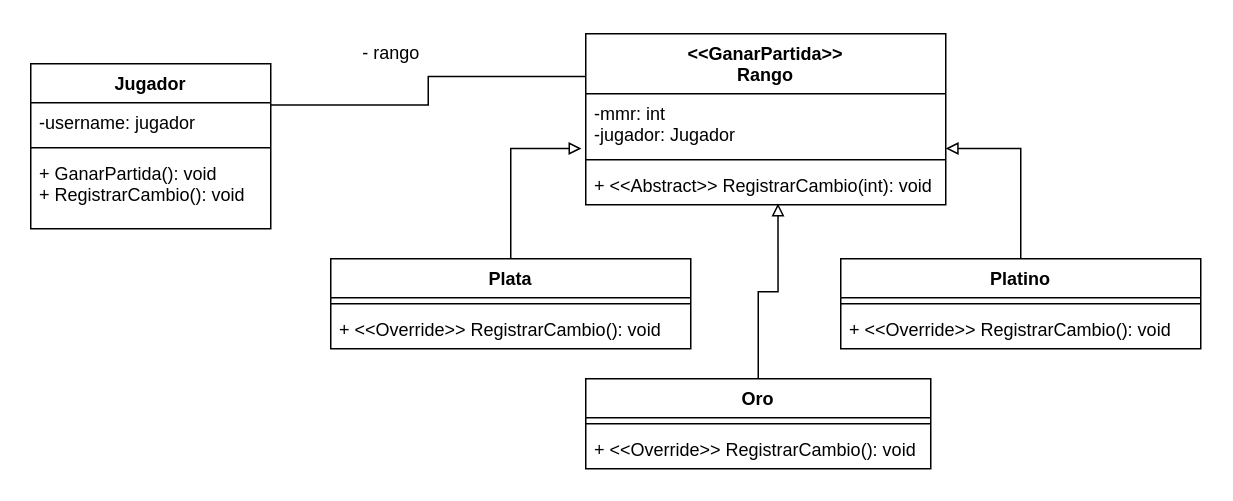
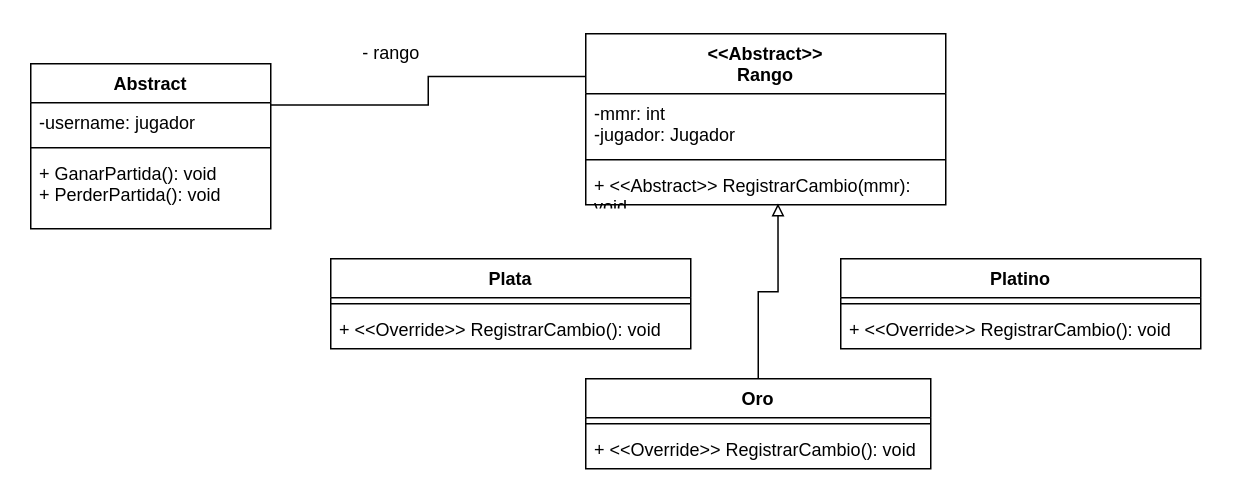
(766, 66) -> (766, 66)
(151, 85) -> (151, 85)
(1021, 173) -> none
(511, 175) -> none
(152, 186) -> (144, 186)
(767, 198) -> (767, 198)
